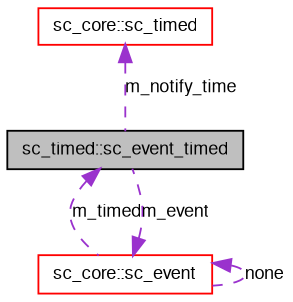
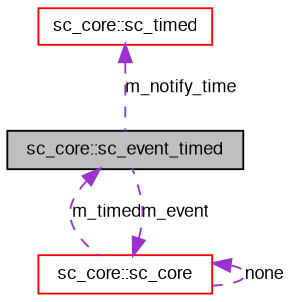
(125, 150) -> (125, 150)
(125, 274) -> (125, 274)
